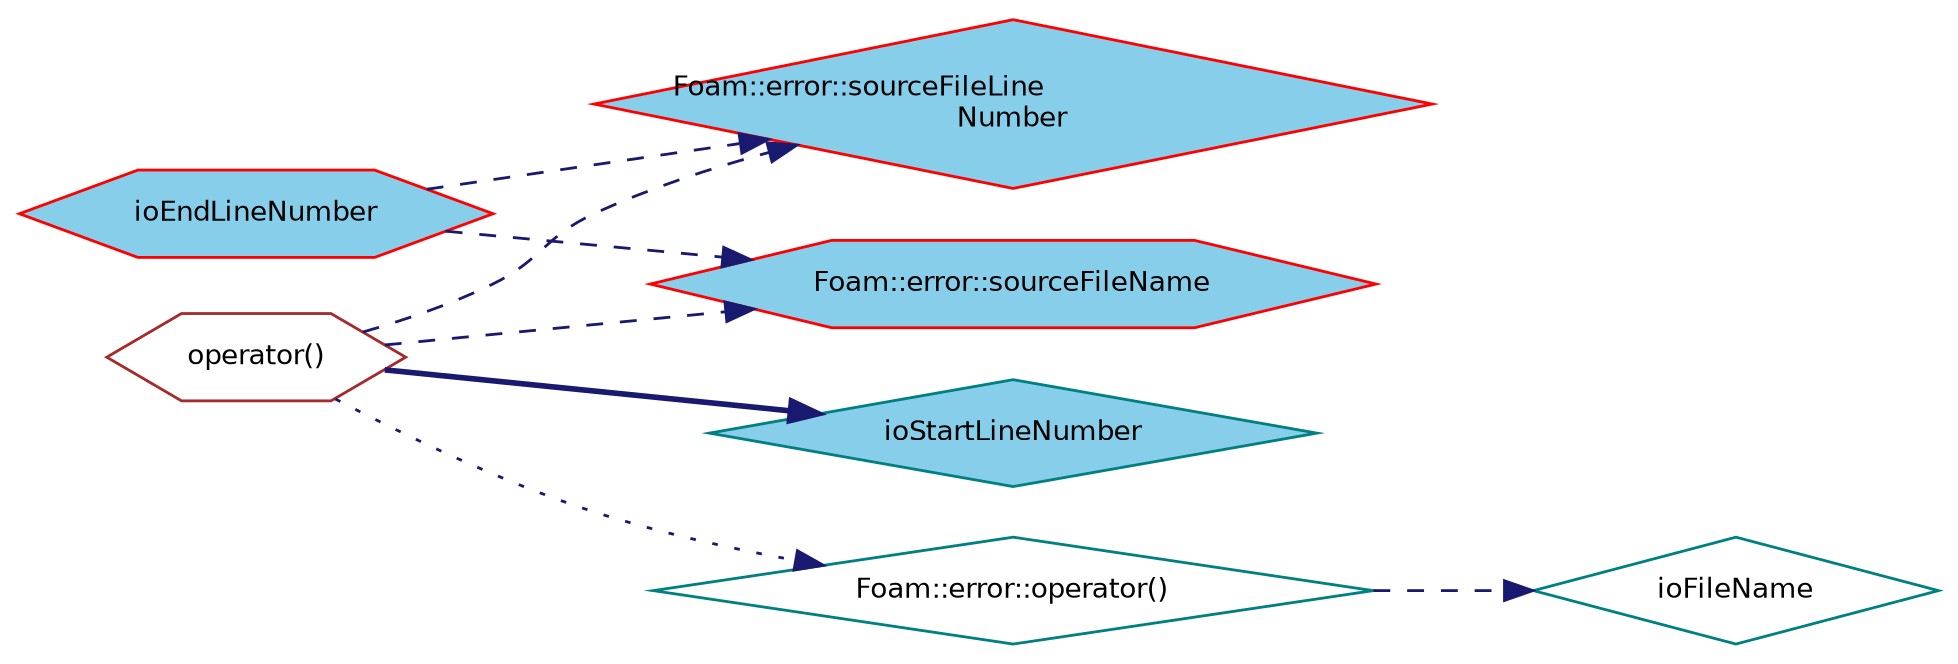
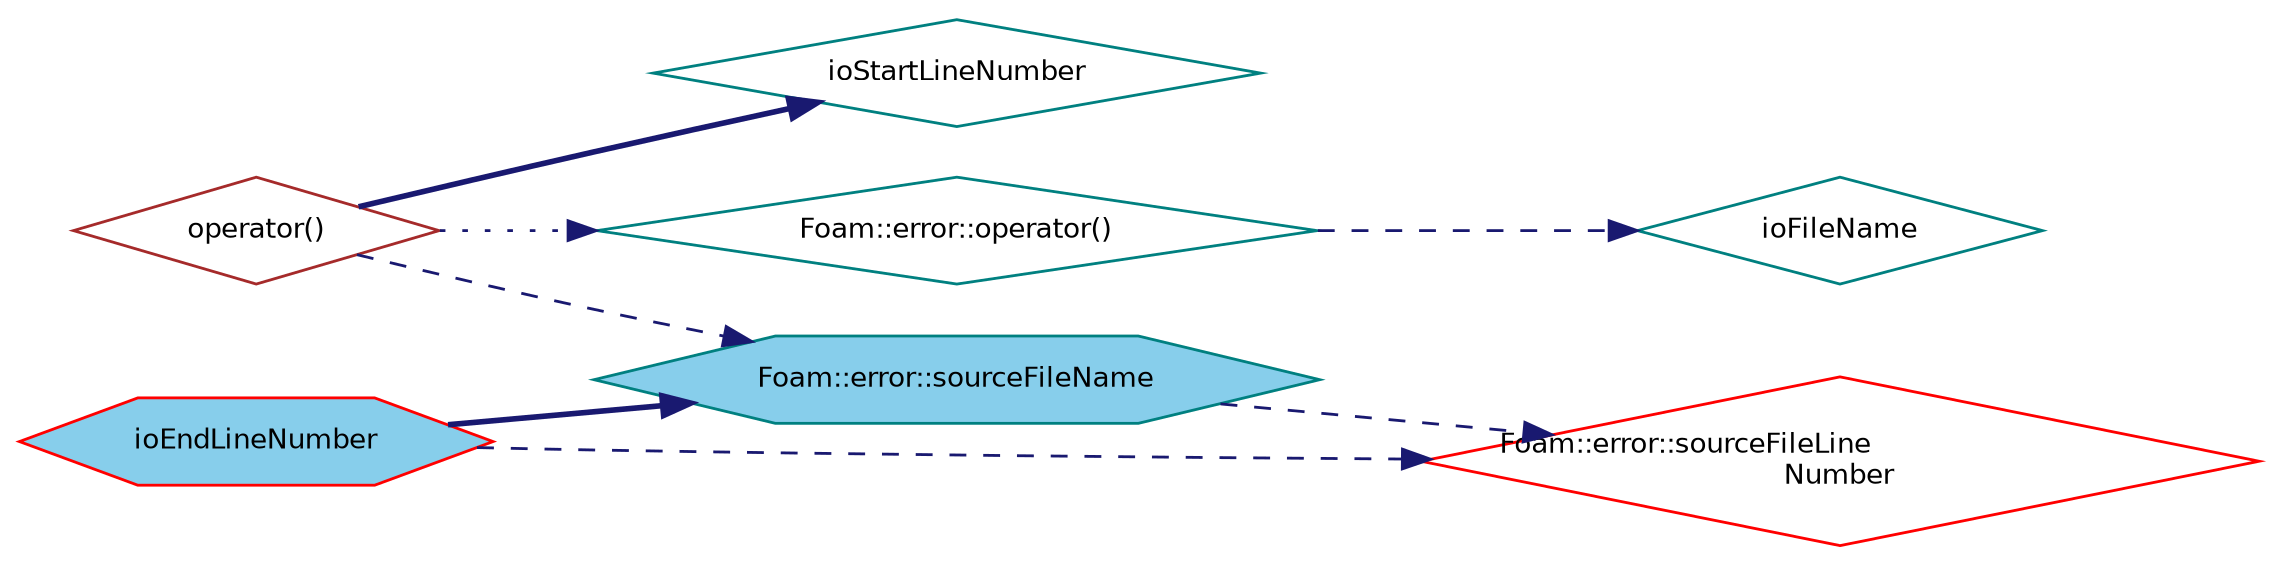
(1013, 104) -> (1840, 461)
(580, 221) -> (1372, 418)
(584, 244) -> (555, 415)
(1013, 284) -> (957, 380)
(256, 357) -> (256, 231)
(1013, 433) -> (957, 73)
